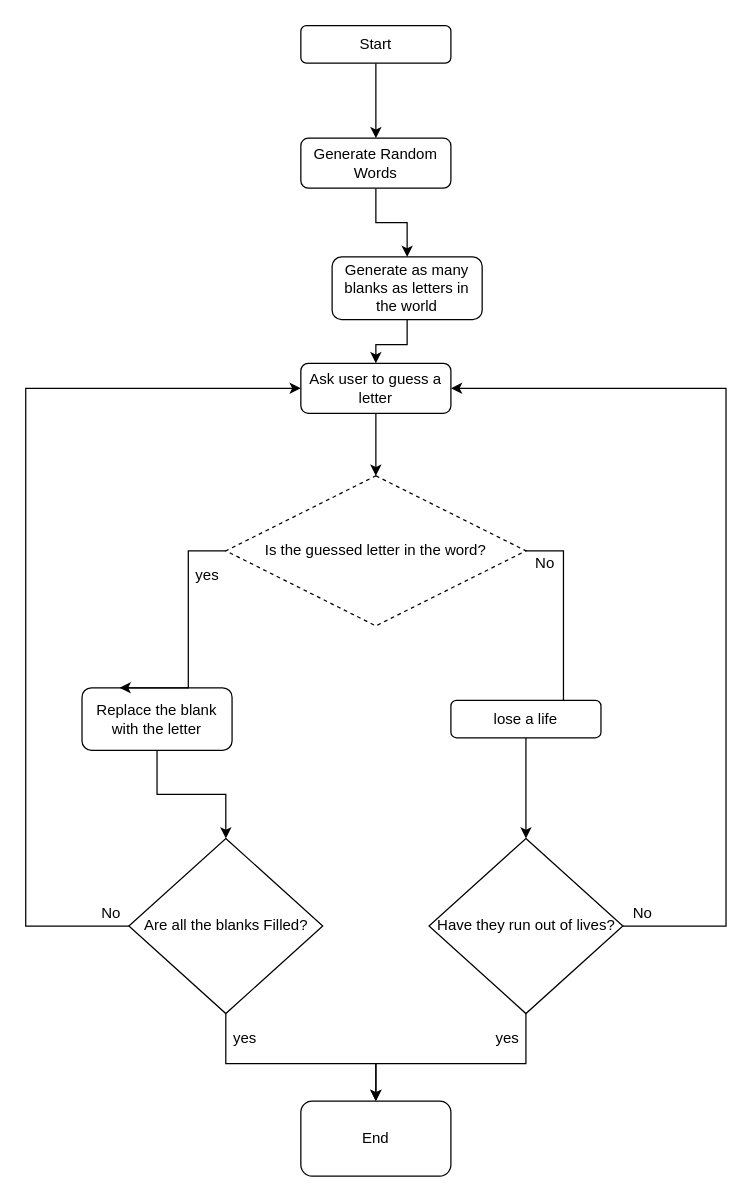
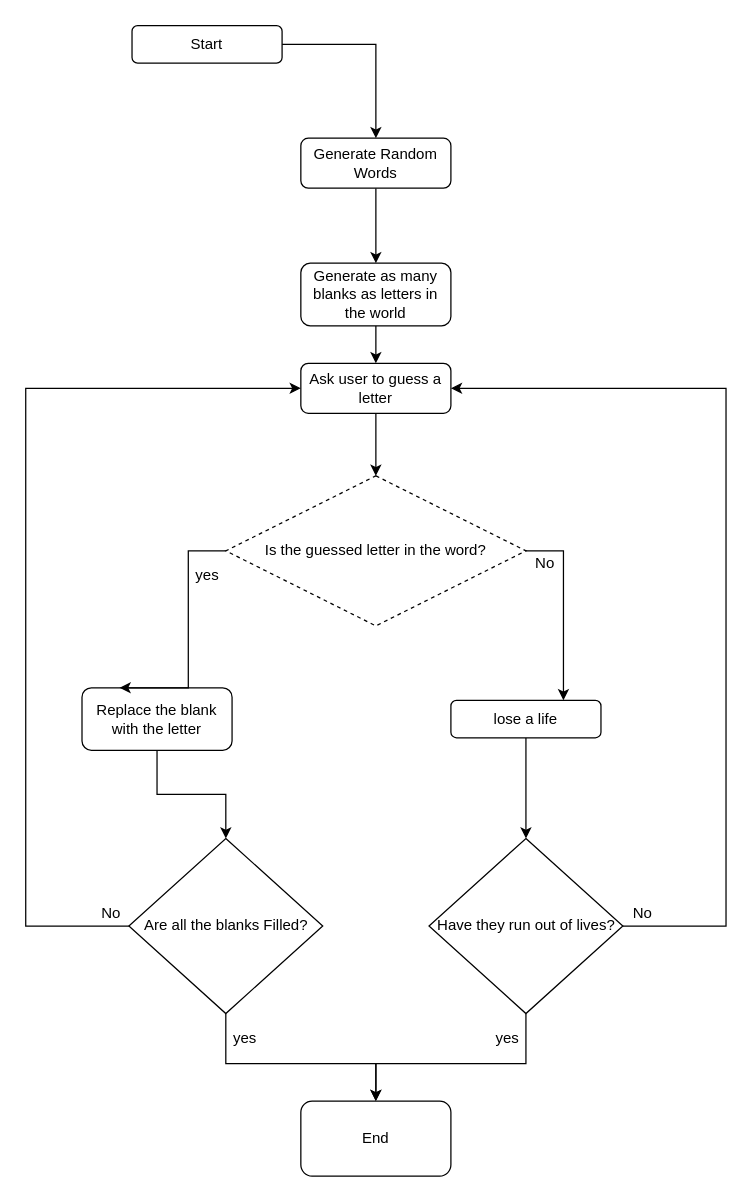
(376, 44) -> (207, 44)
(407, 288) -> (376, 294)
(563, 694) -> (563, 690)
